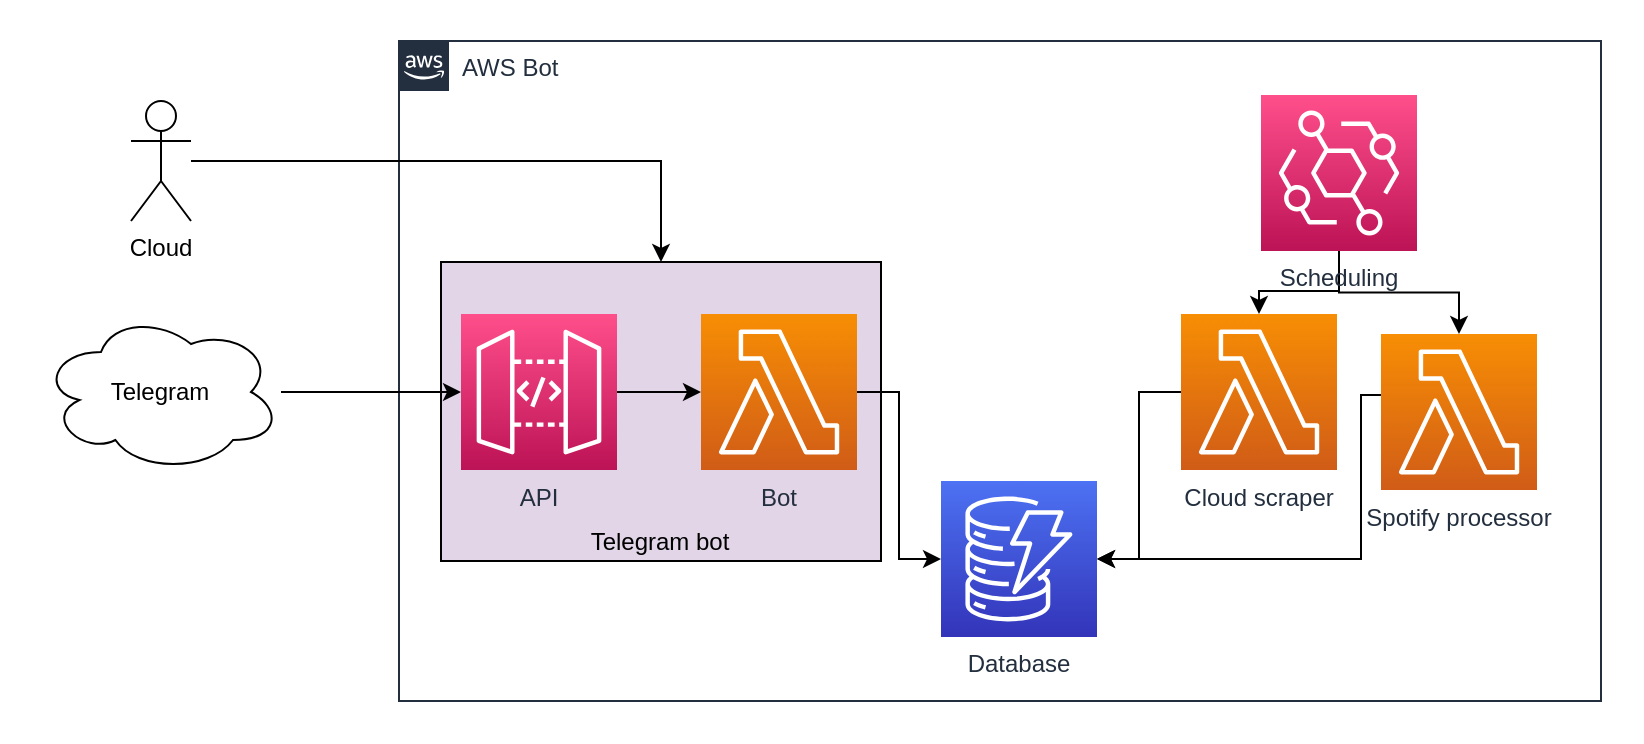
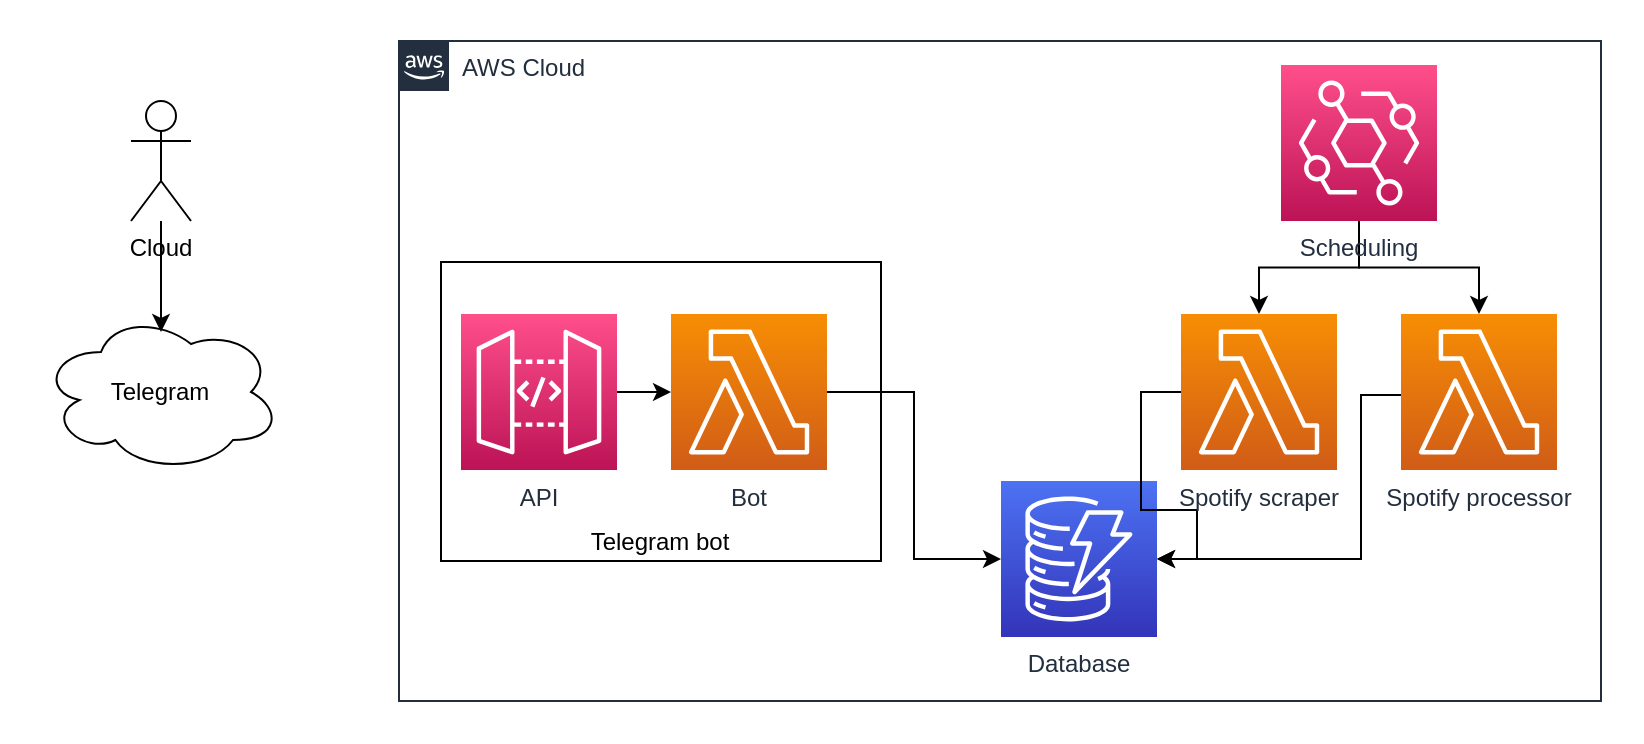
(507, 69) -> (517, 69)
(470, 161) -> (161, 270)
(1339, 173) -> (1359, 143)
(364, 392) -> none
(779, 392) -> (749, 392)
(661, 412) -> (661, 412)
(1459, 412) -> (1479, 392)
(1260, 499) -> (1260, 499)
(1019, 559) -> (1079, 559)
